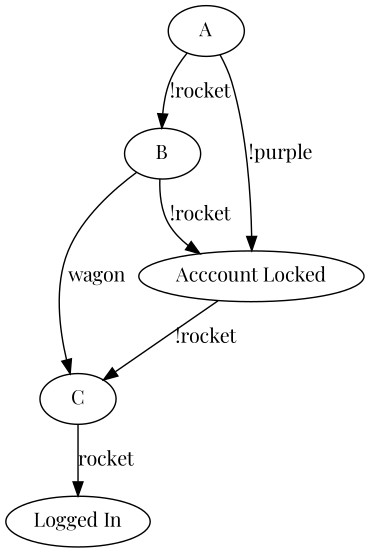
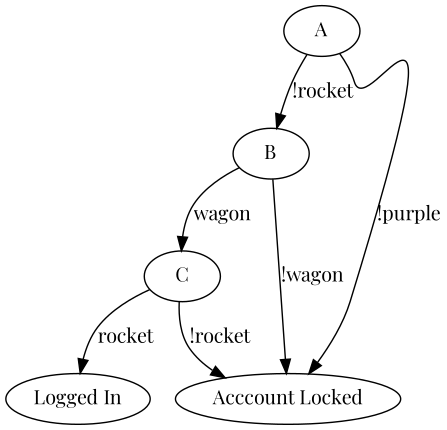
(201, 215) -> (313, 276)
(167, 336) -> (186, 341)
